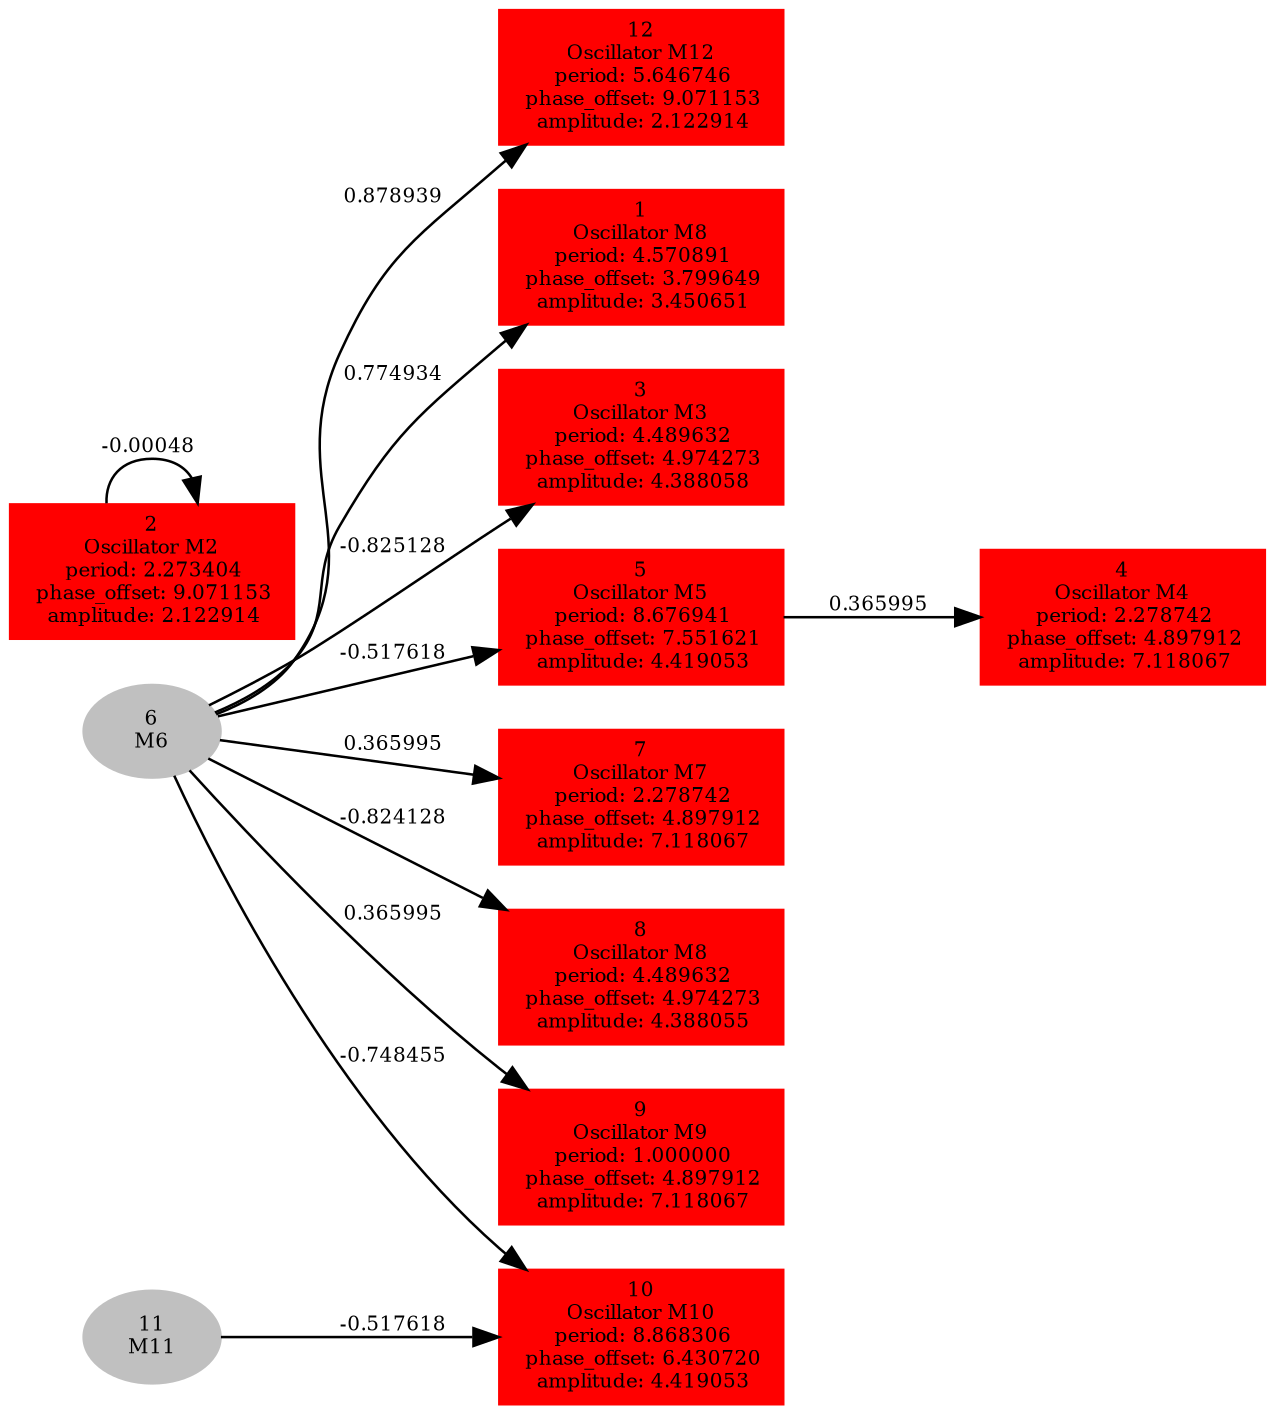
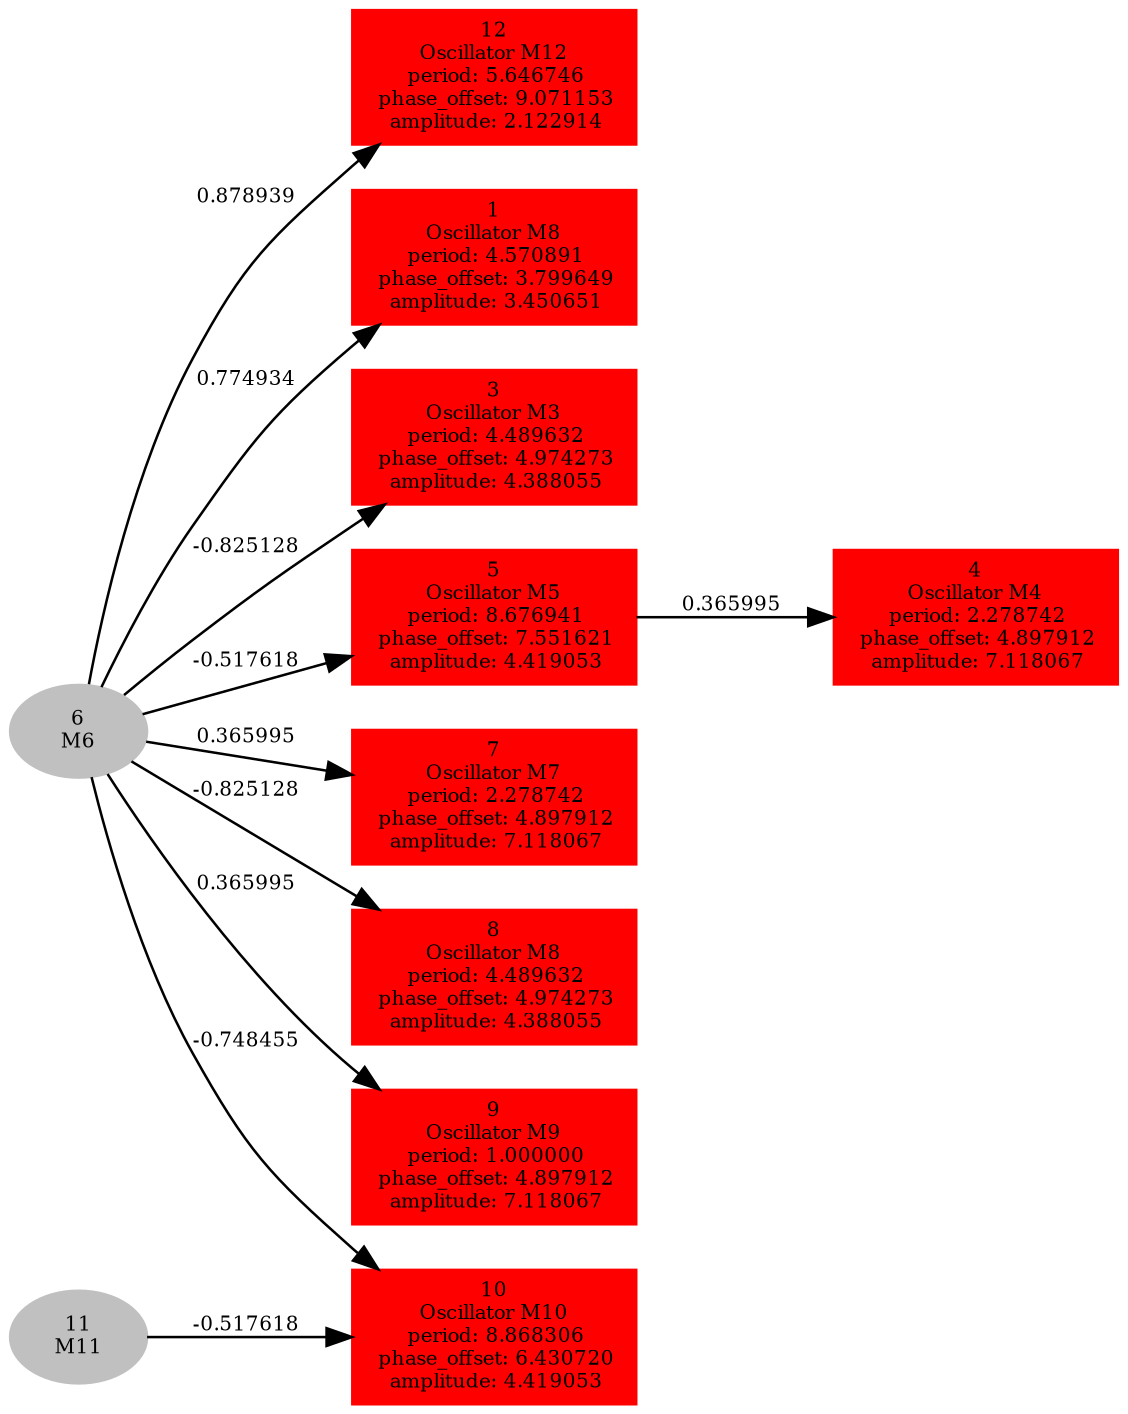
(641, 482) -> (494, 482)
(152, 572) -> none
(397, 819) -> (250, 791)
